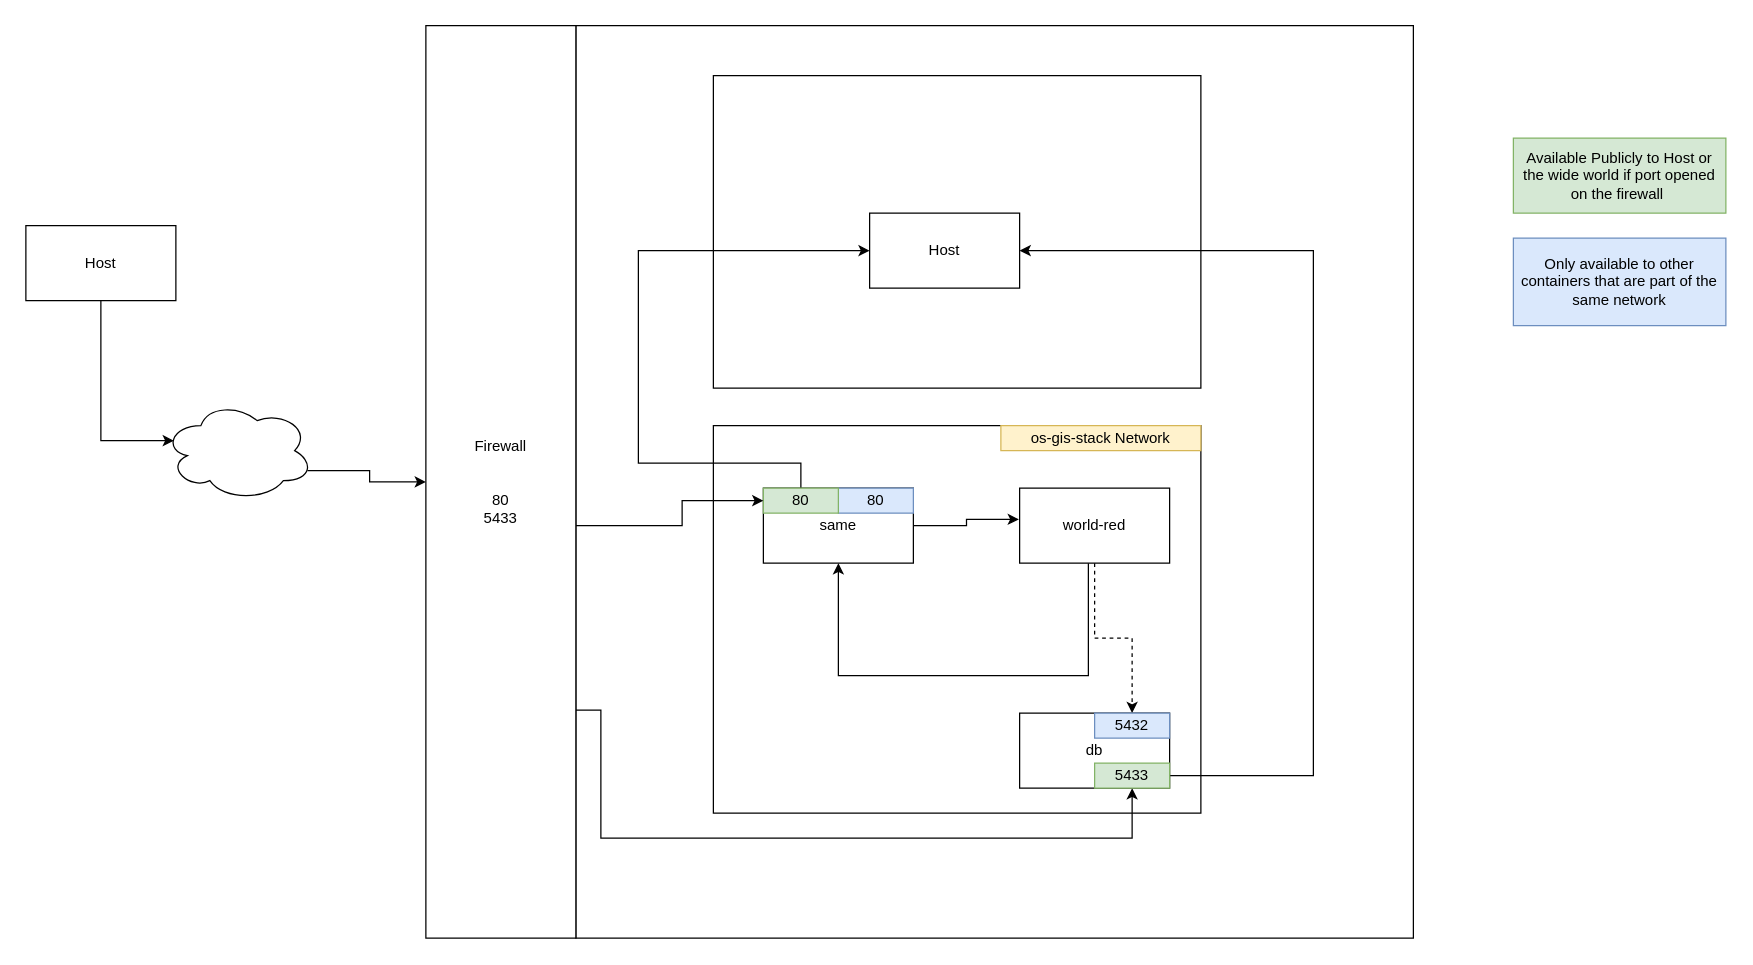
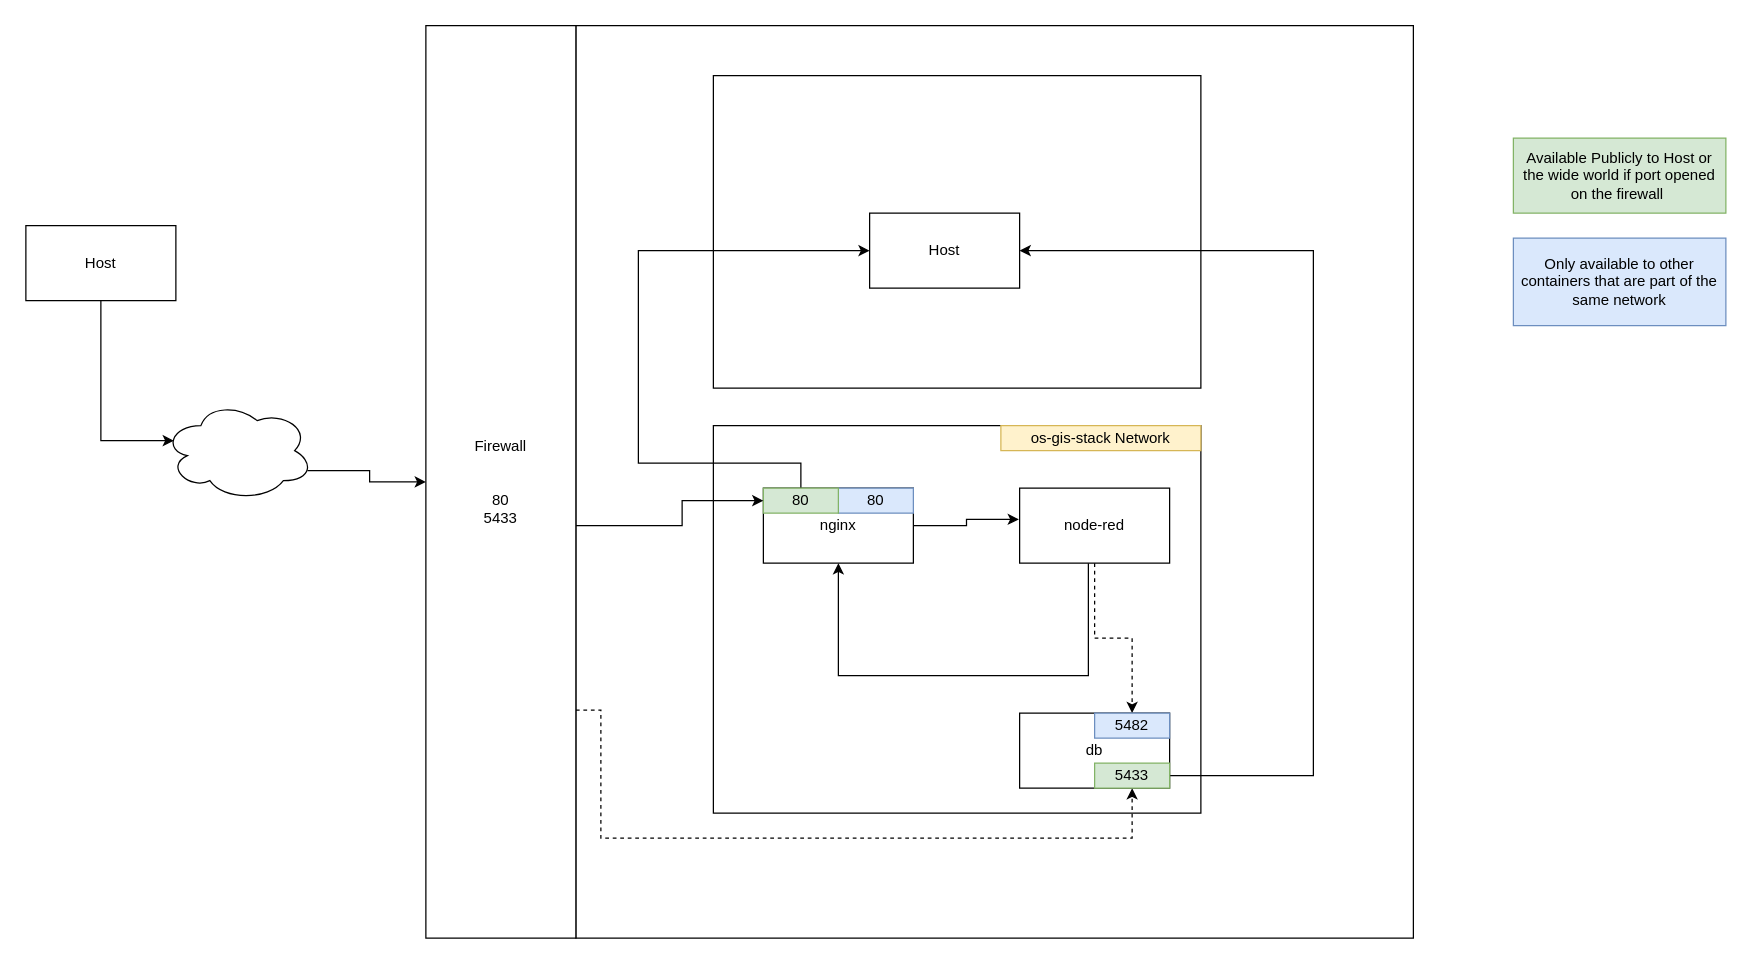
(838, 526) -> (838, 526)
(1094, 526) -> (1094, 526)
(1132, 726) -> (1132, 726)
(812, 838) -> (812, 838)
